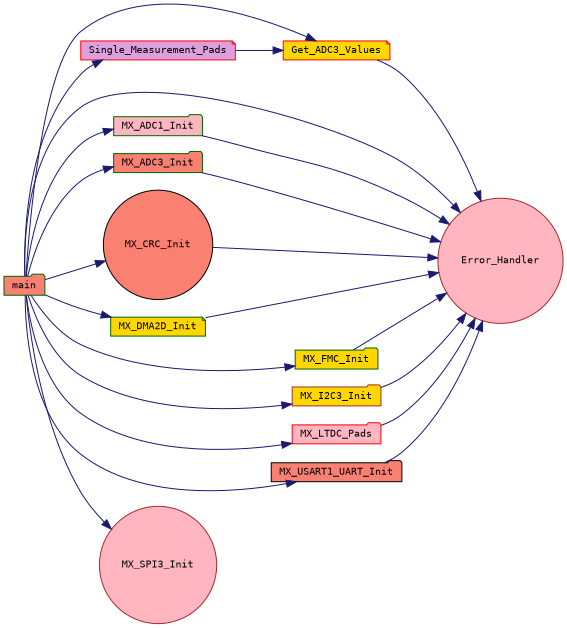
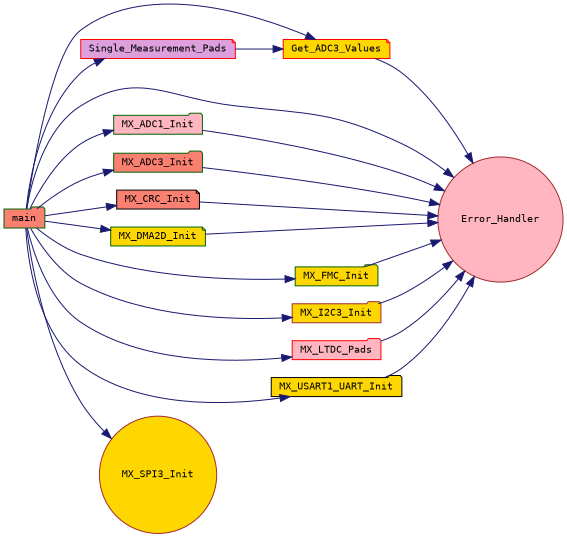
(158, 245) -> (158, 200)
(337, 472) -> (337, 387)
(158, 565) -> (158, 475)
